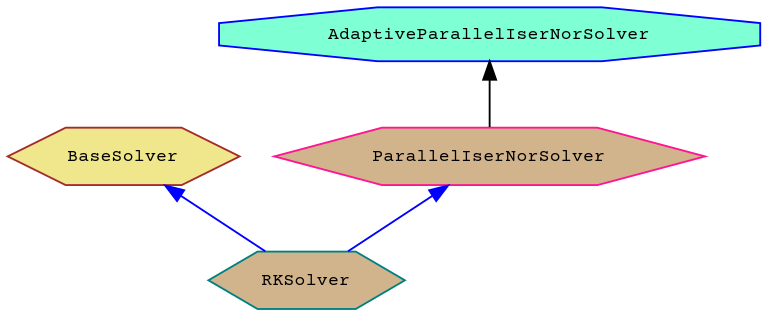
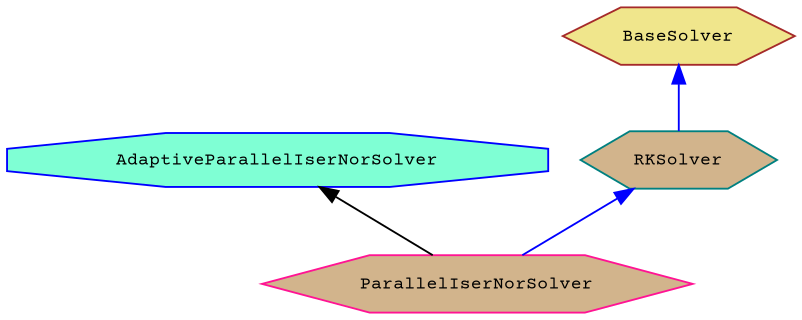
(390, 223) -> (570, 227)
